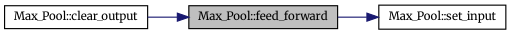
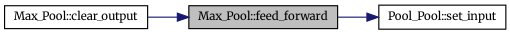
(442, 17) -> (442, 17)
